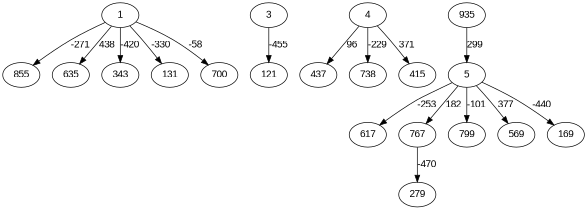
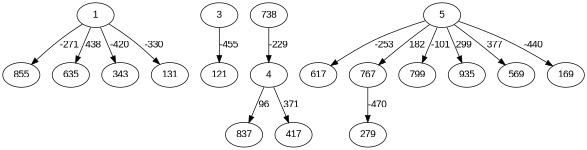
(368, 42) -> (269, 42)
(467, 42) -> (453, 42)
(219, 75) -> none
(318, 75) -> (244, 135)
(417, 75) -> (294, 135)
